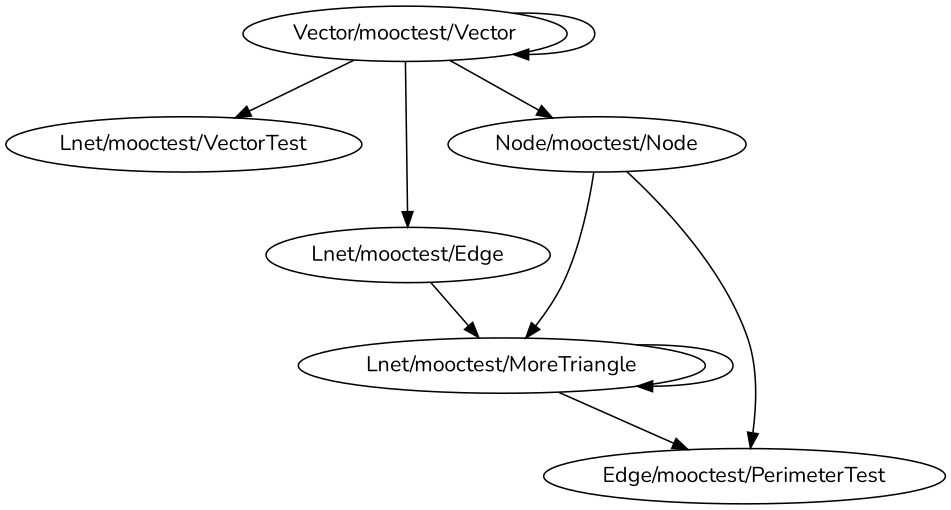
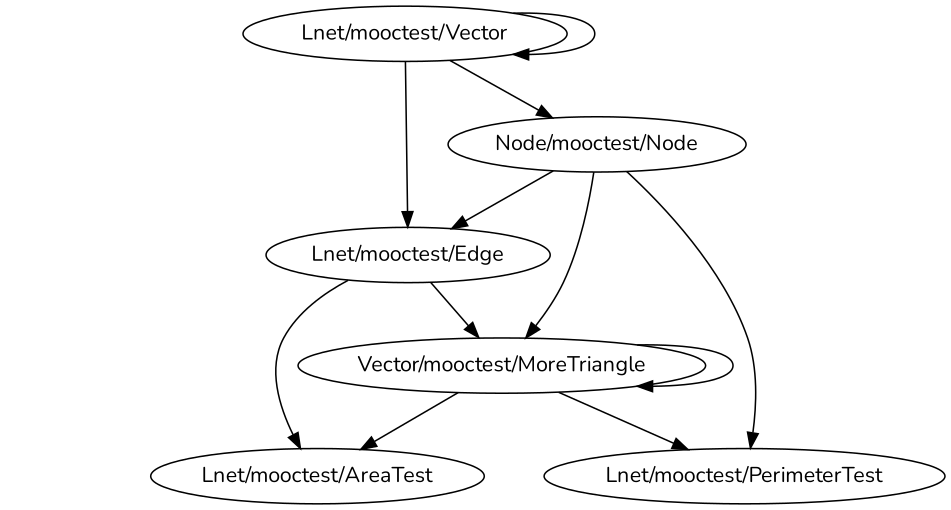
(405, 34) -> (405, 34)
(184, 144) -> none
none -> (509, 196)
(502, 366) -> (502, 366)
none -> (317, 476)
(745, 476) -> (745, 476)
